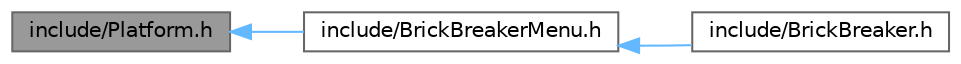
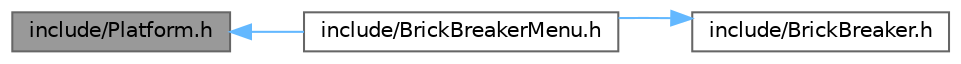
(666, 46) -> (645, 18)
